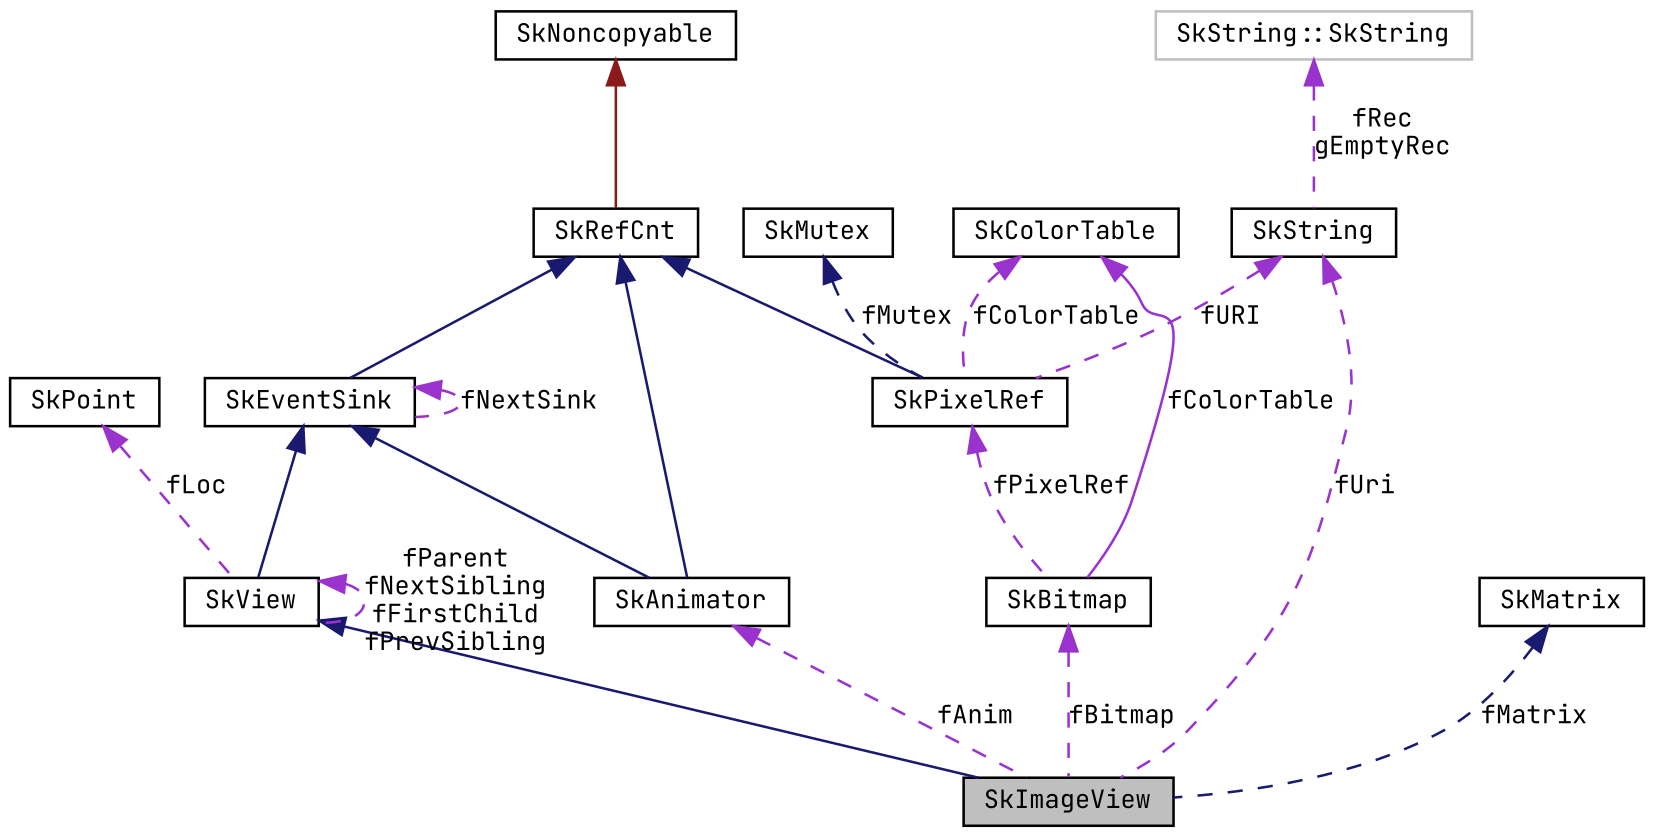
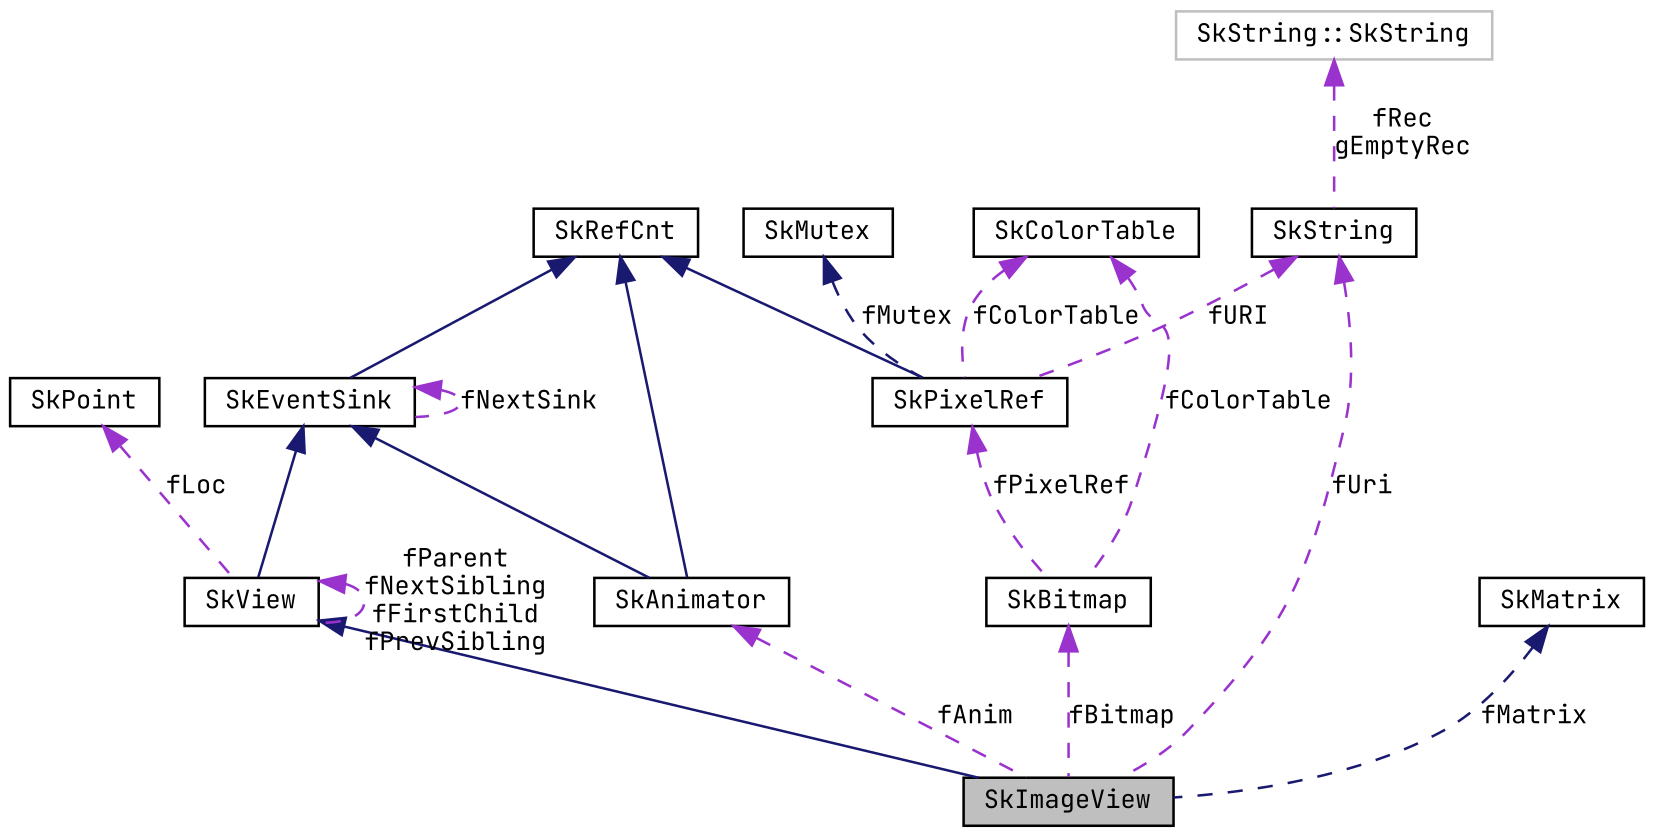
(616, 35) -> none
(1156, 421) -> (1154, 428)
